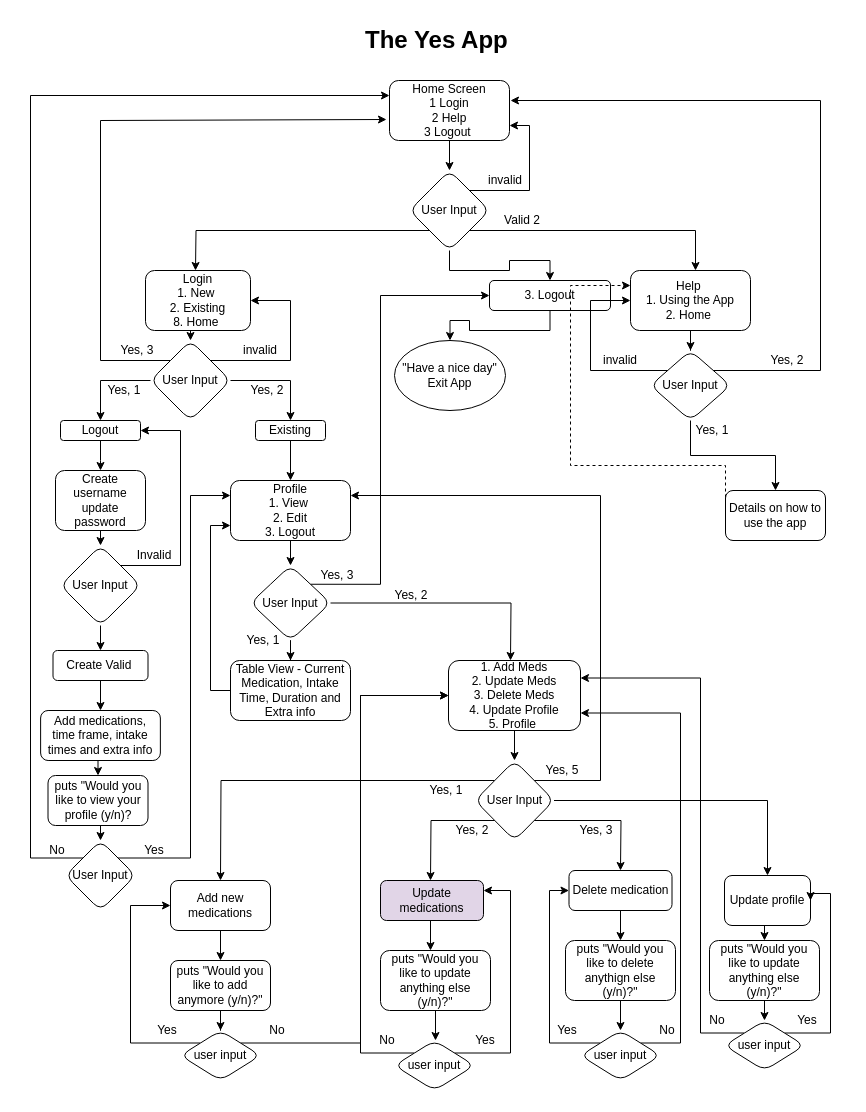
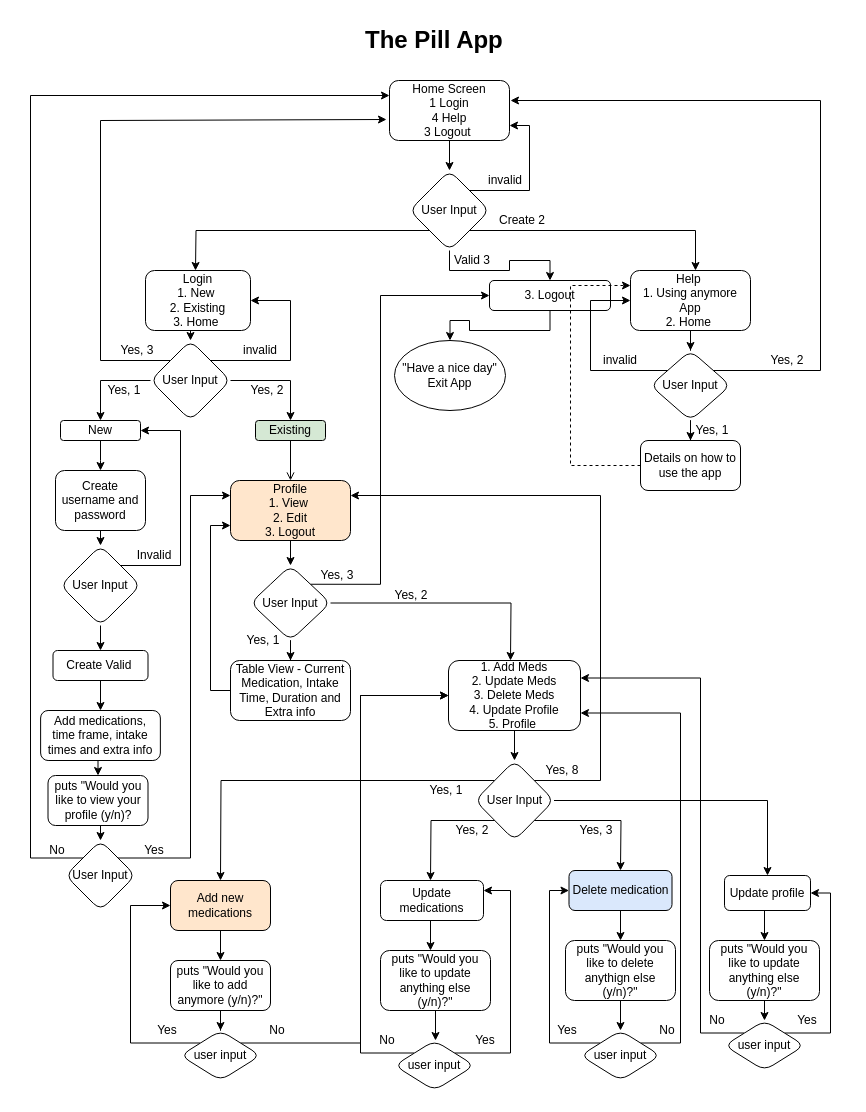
(399, 18) -> (398, 18)
(450, 111) -> (450, 111)
(523, 221) -> (523, 221)
none -> (473, 261)
(198, 301) -> (198, 301)
(691, 301) -> (691, 301)
(101, 431) -> (101, 431)
(291, 431) -> (291, 431)
(291, 472) -> (291, 474)
(101, 501) -> (101, 501)
(291, 511) -> (291, 511)
(776, 516) -> (691, 466)
(563, 771) -> (563, 771)
(621, 891) -> (621, 891)
(432, 901) -> (432, 901)
(768, 901) -> (768, 893)
(221, 906) -> (221, 906)
